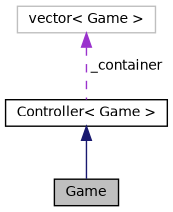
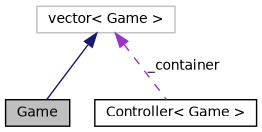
(86, 160) -> (67, 72)
